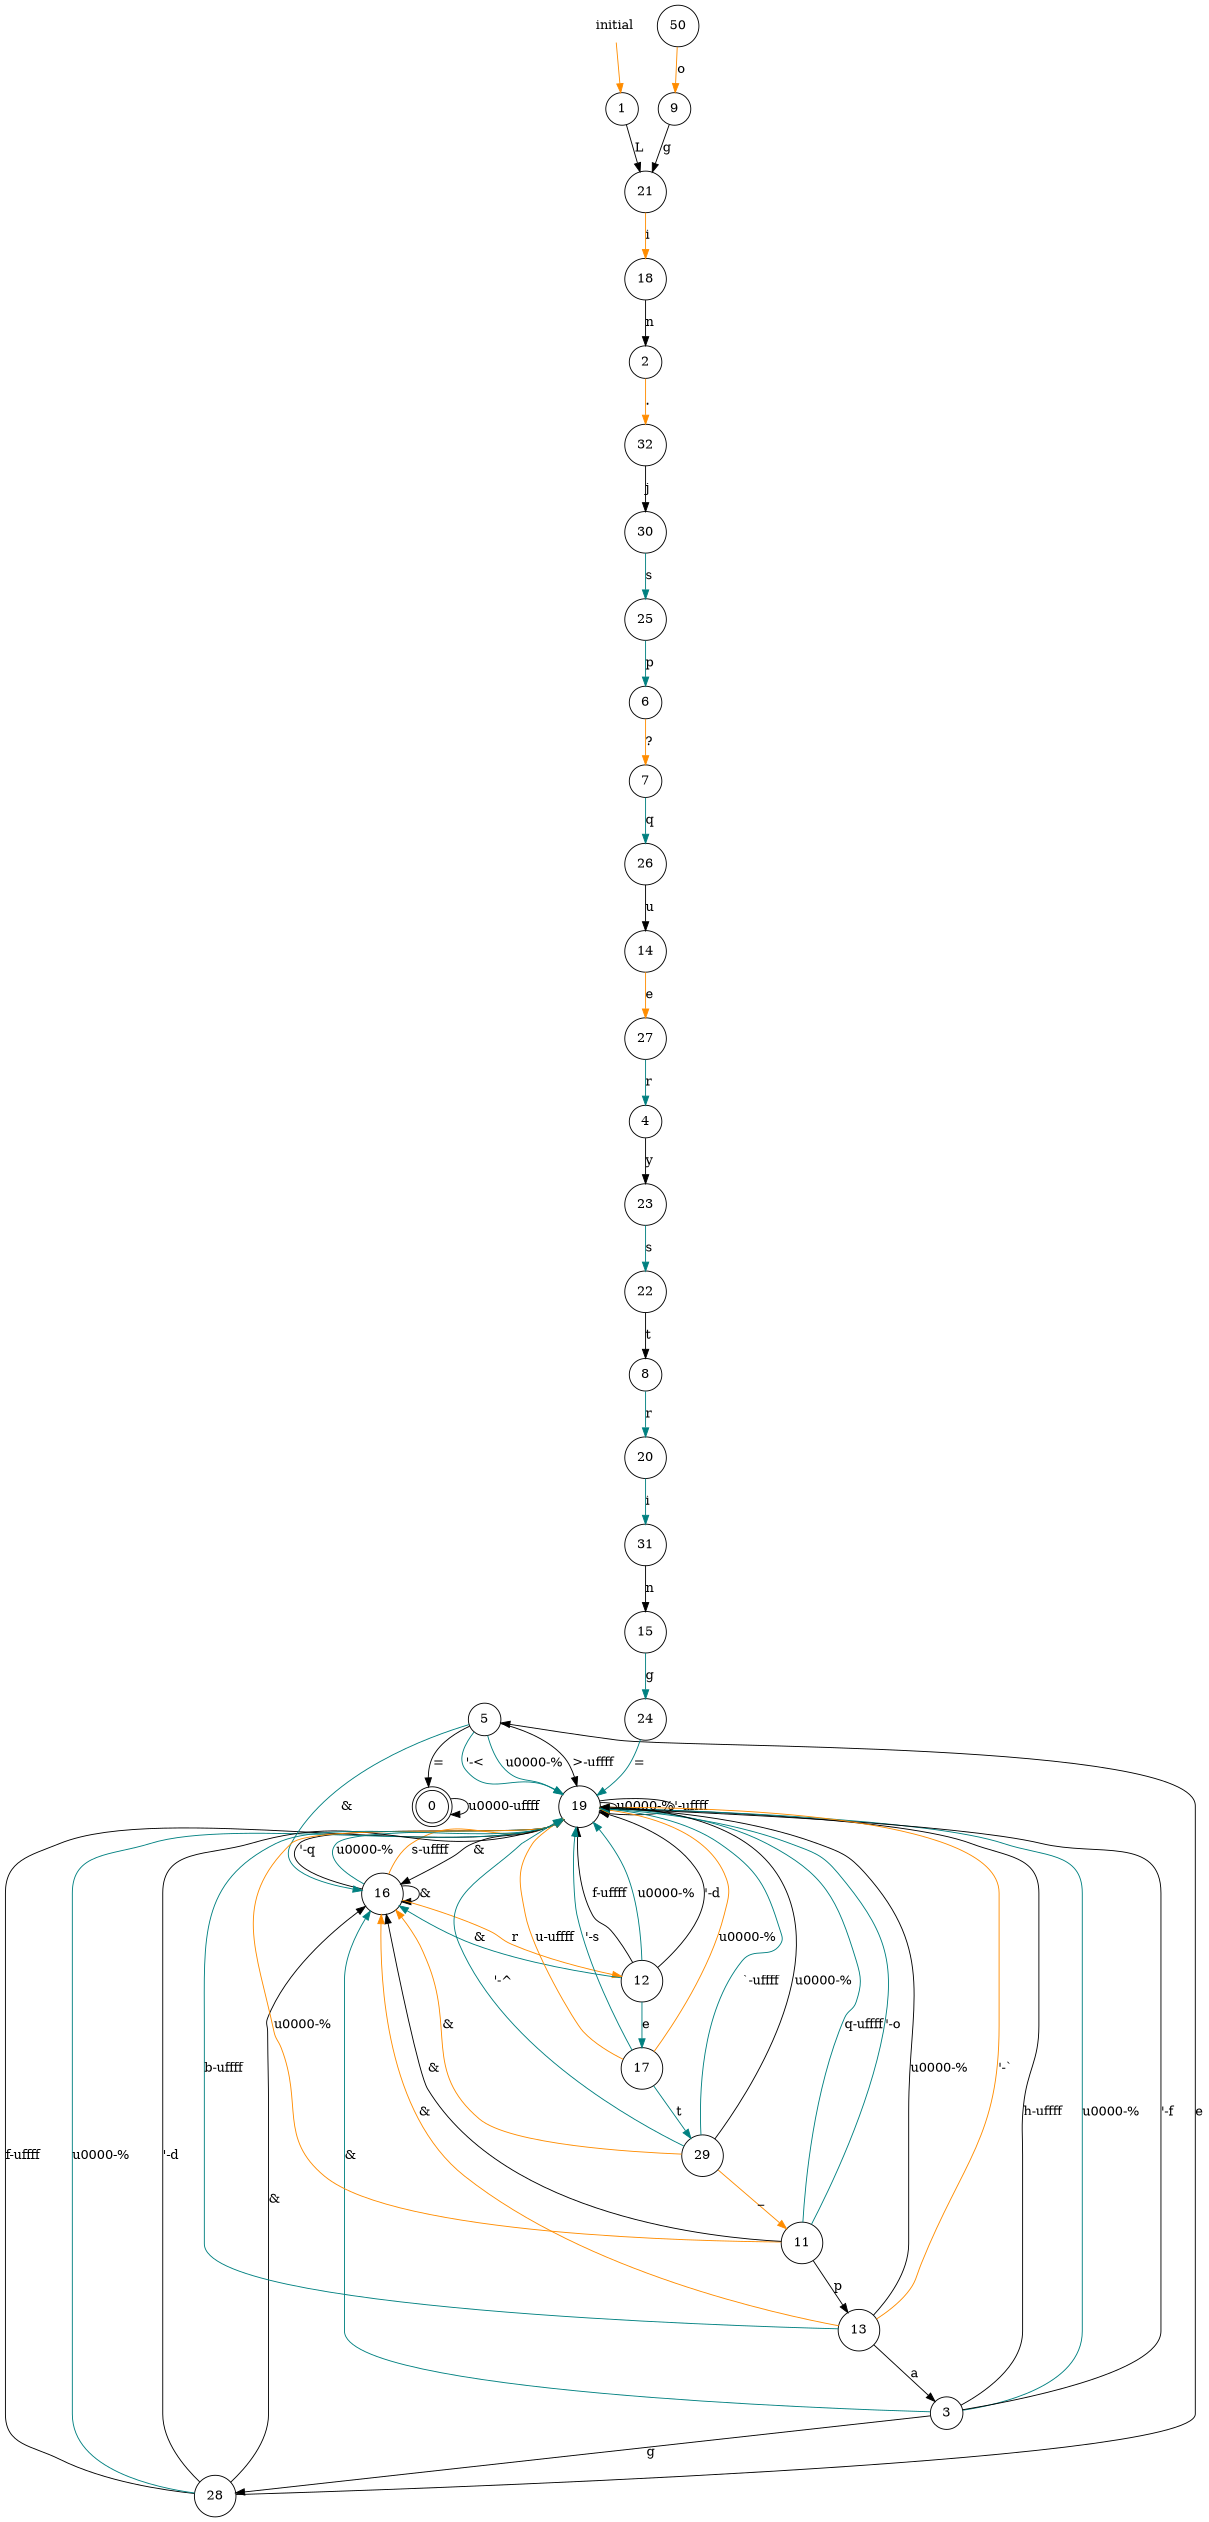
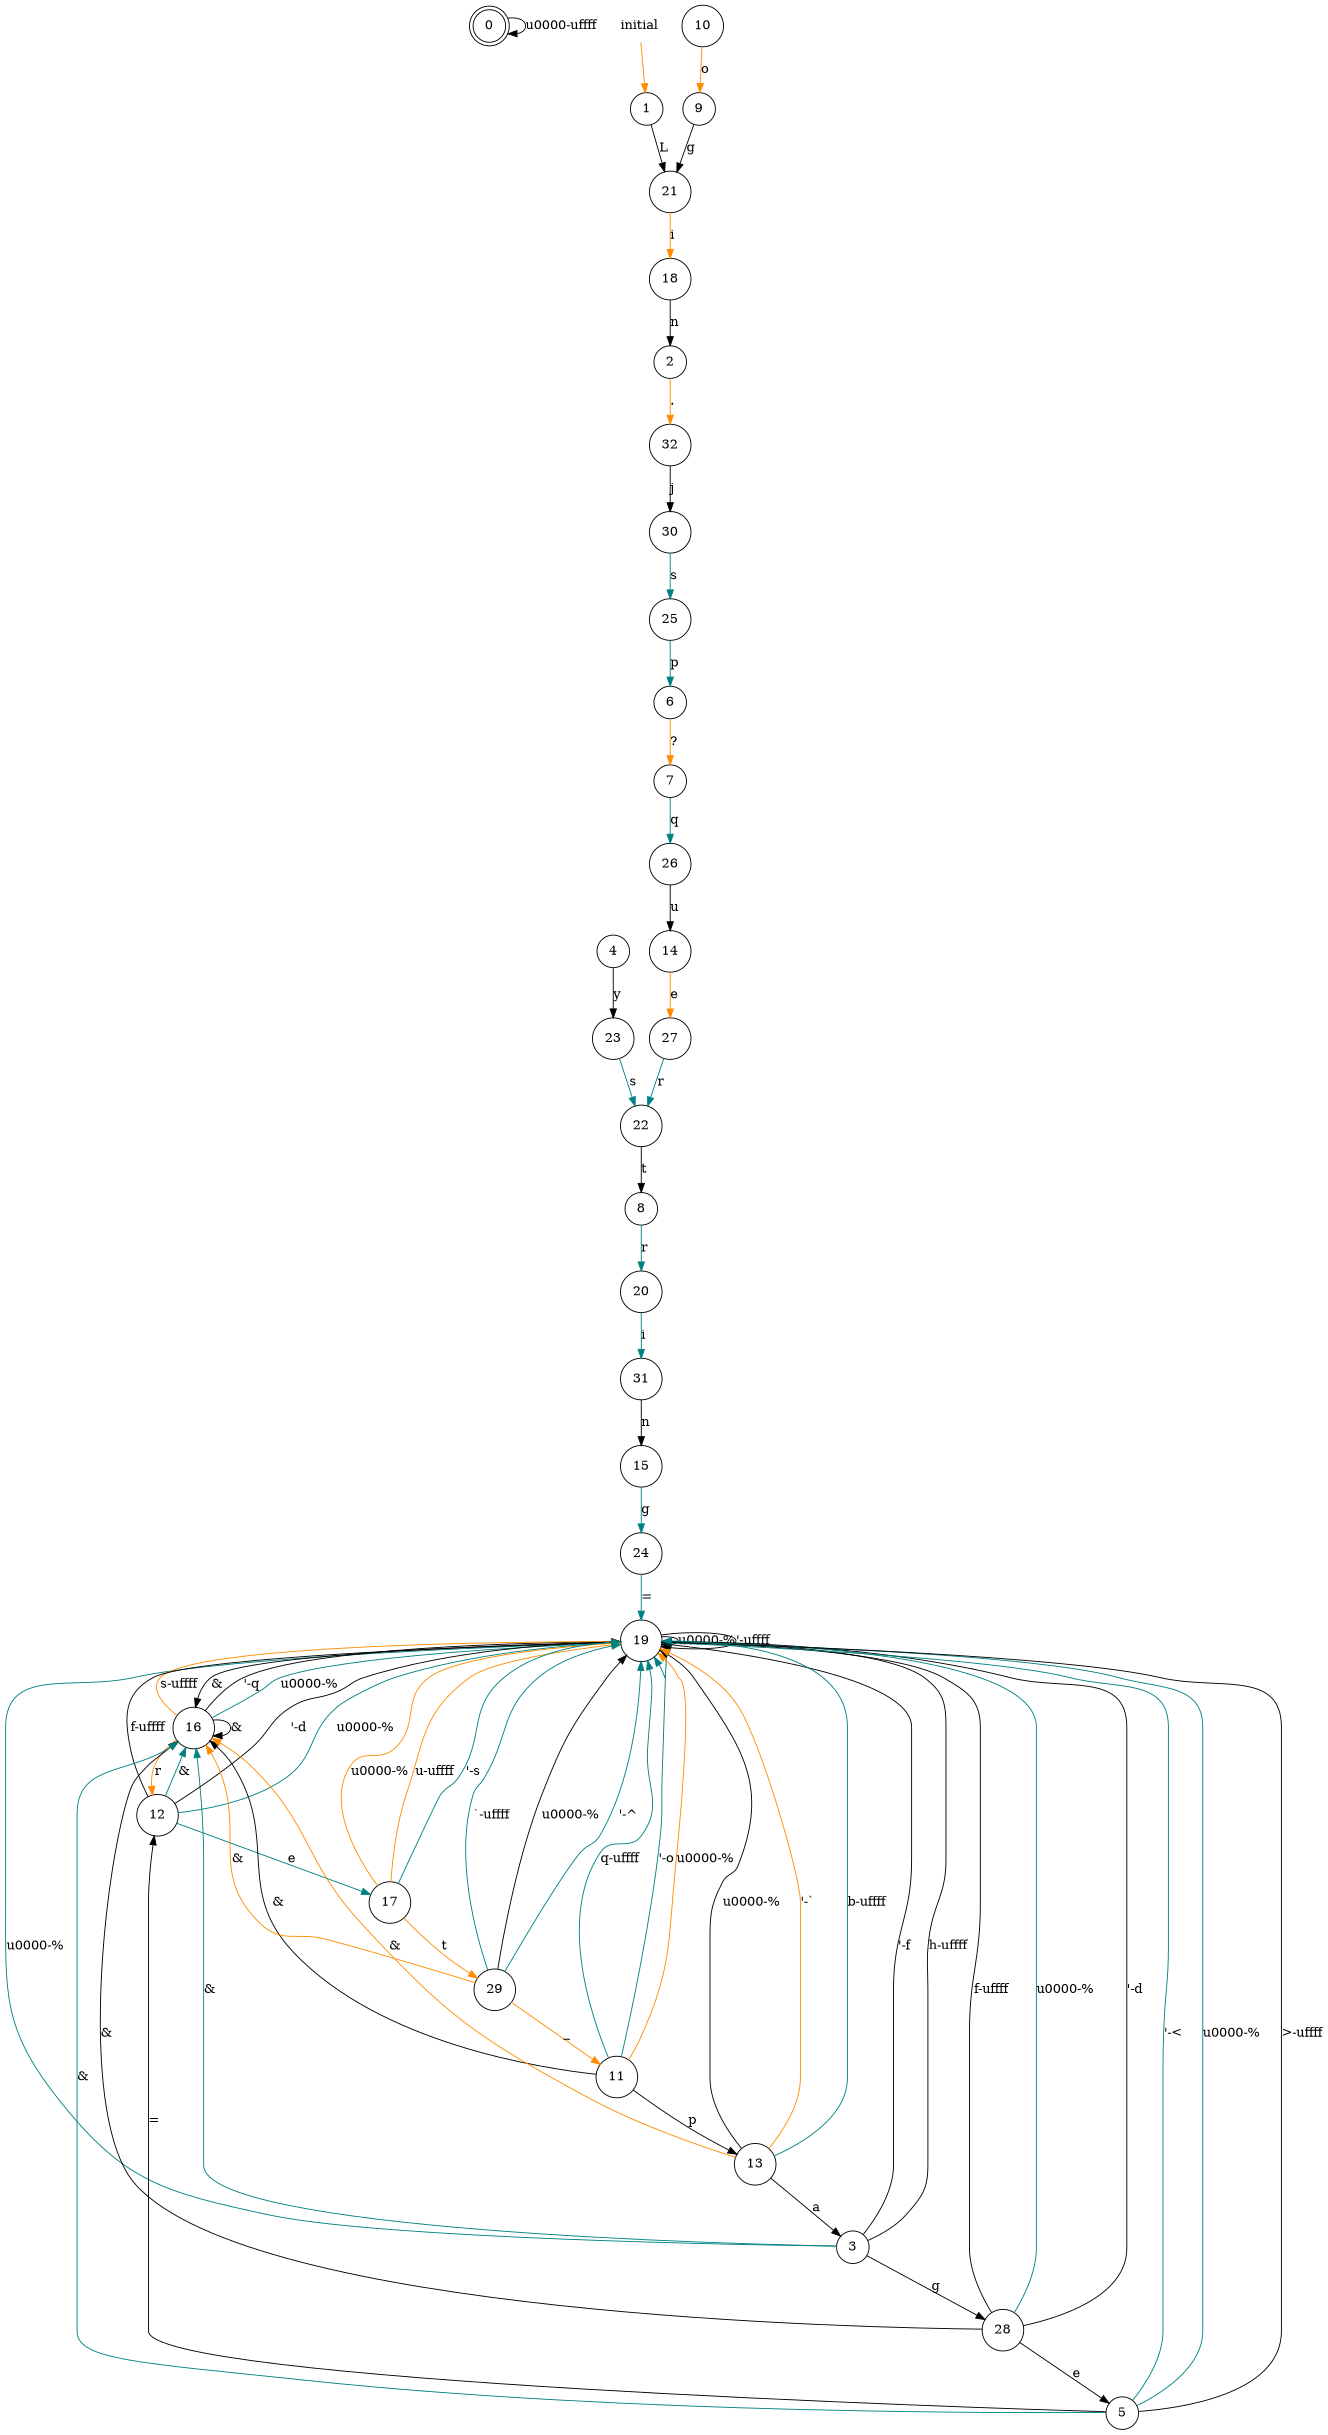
(678, 26) -> (703, 26)
(646, 1078) -> (657, 1078)
(441, 1746) -> (382, 2374)
(670, 2108) -> (435, 1948)
